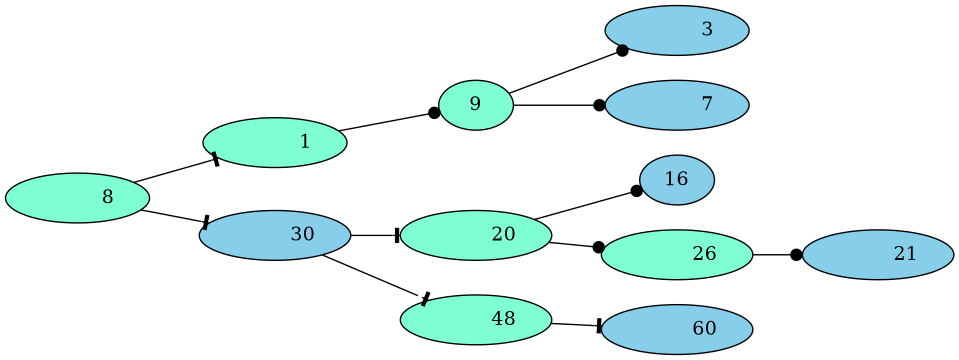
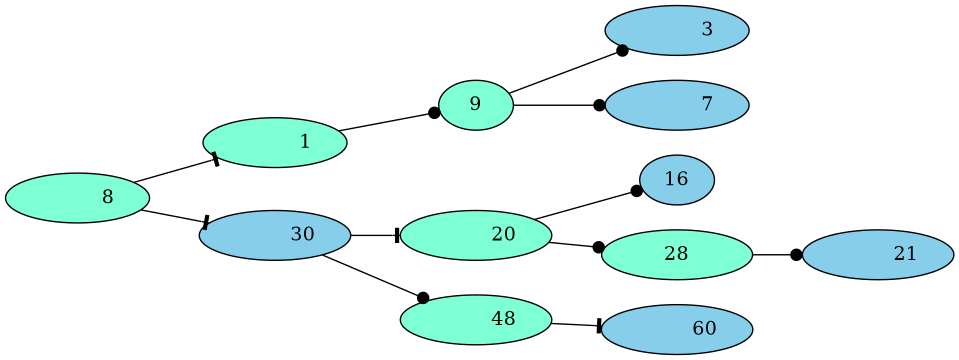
(677, 255) -> (677, 255)
(370, 275) -> (370, 275)
